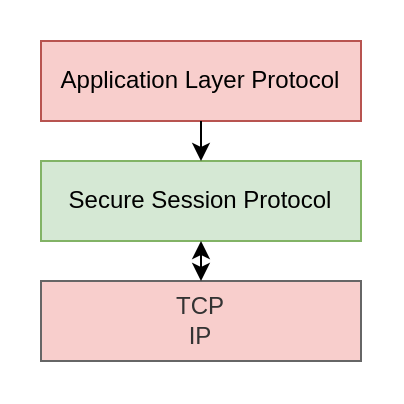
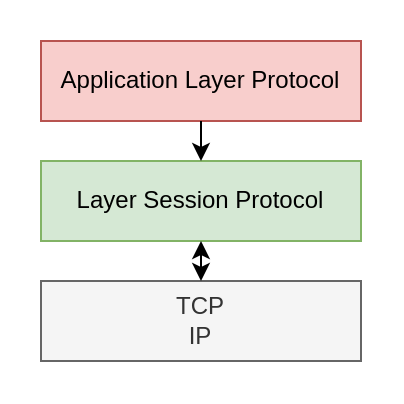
(201, 201) -> (201, 201)
(201, 321) -> (201, 321)
